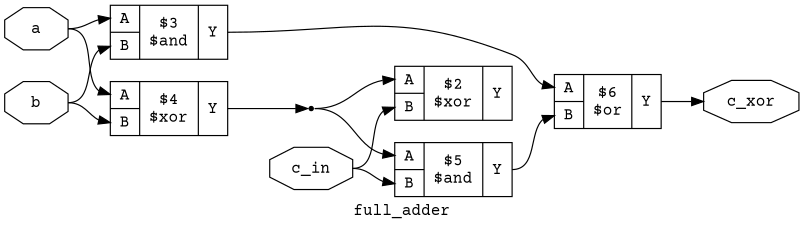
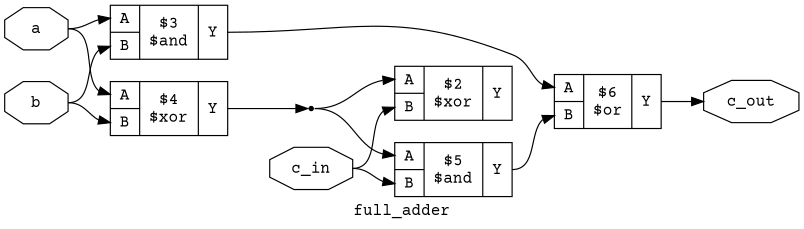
(751, 102) -> (751, 102)
